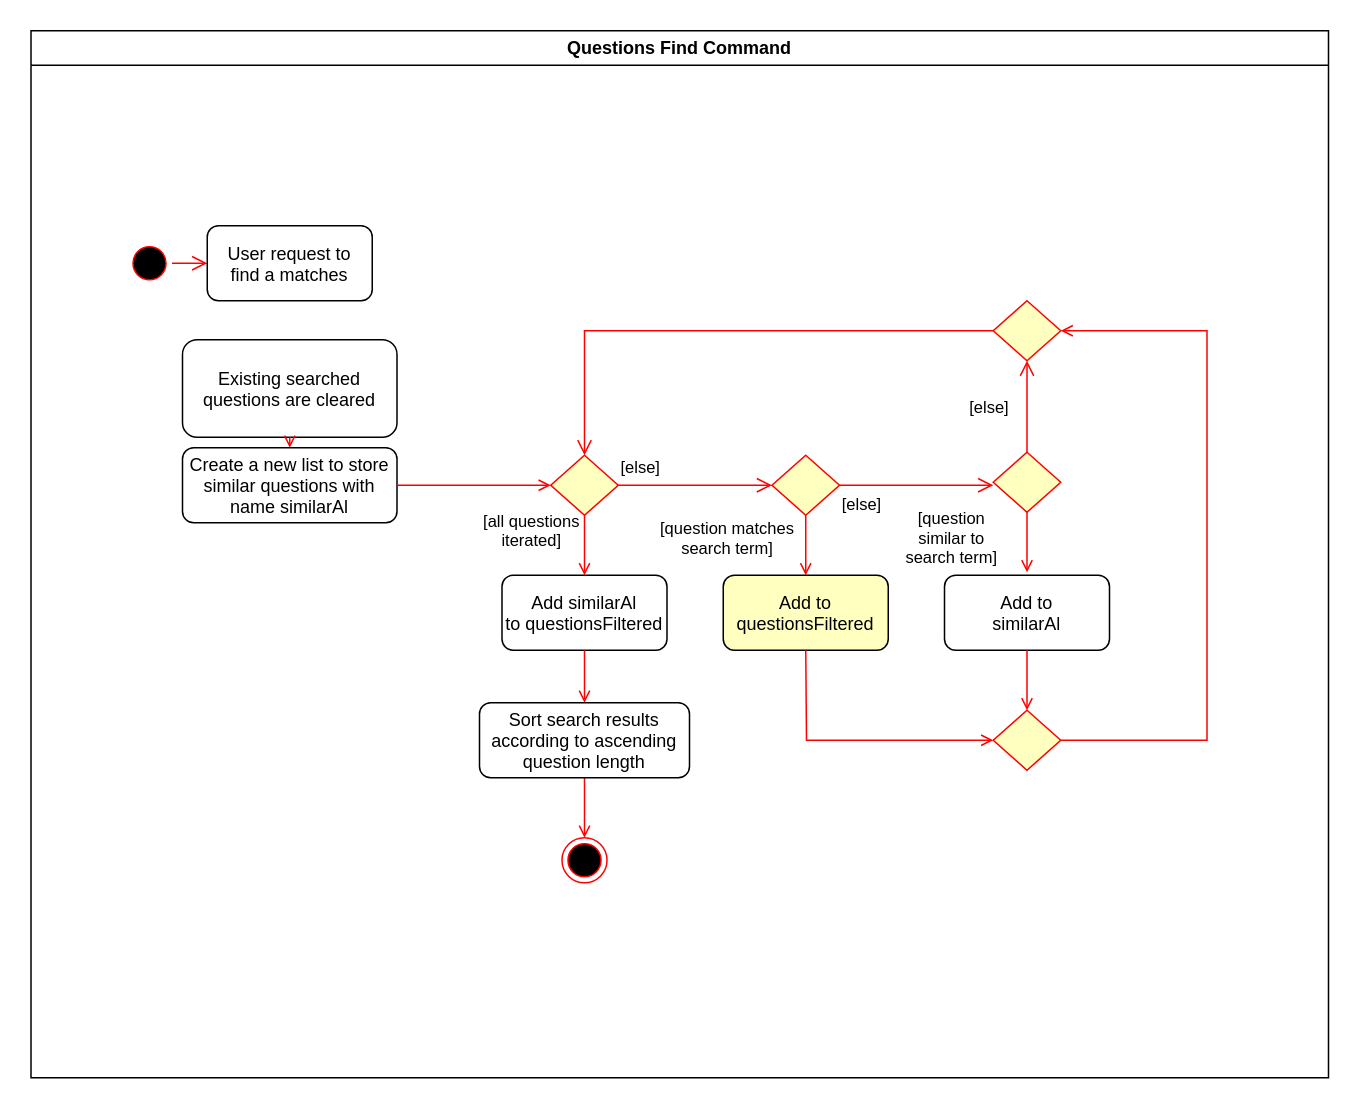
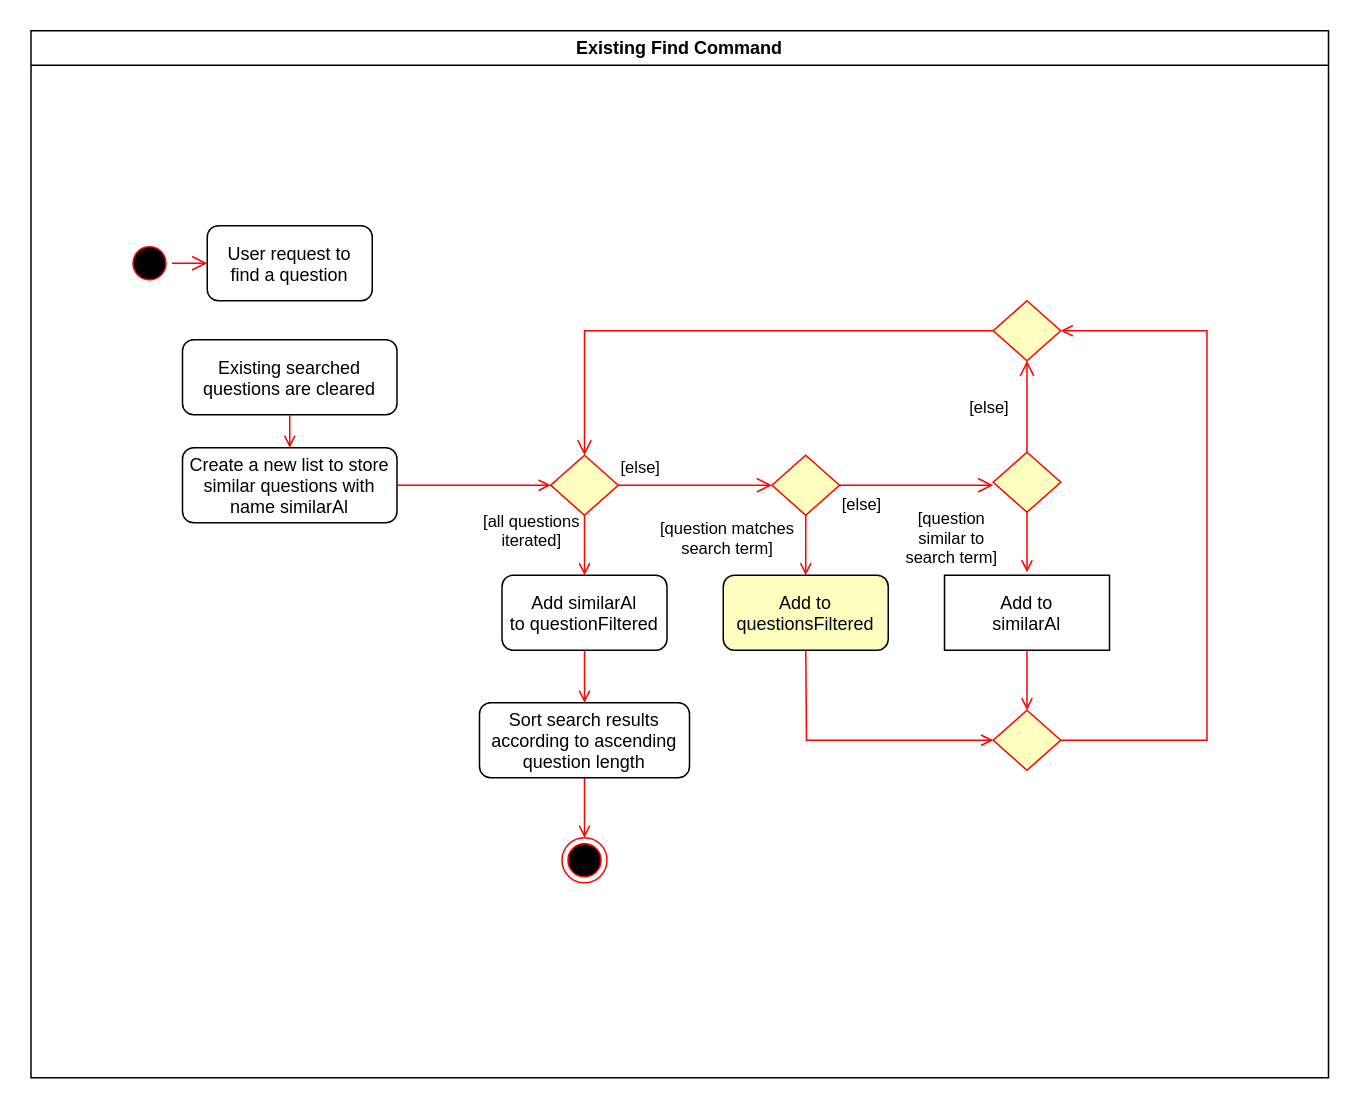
(680, 49) -> (680, 49)
(289, 254) -> (289, 254)
(290, 389) -> (290, 377)
(584, 603) -> (584, 603)
(1027, 613) -> (1027, 613)
